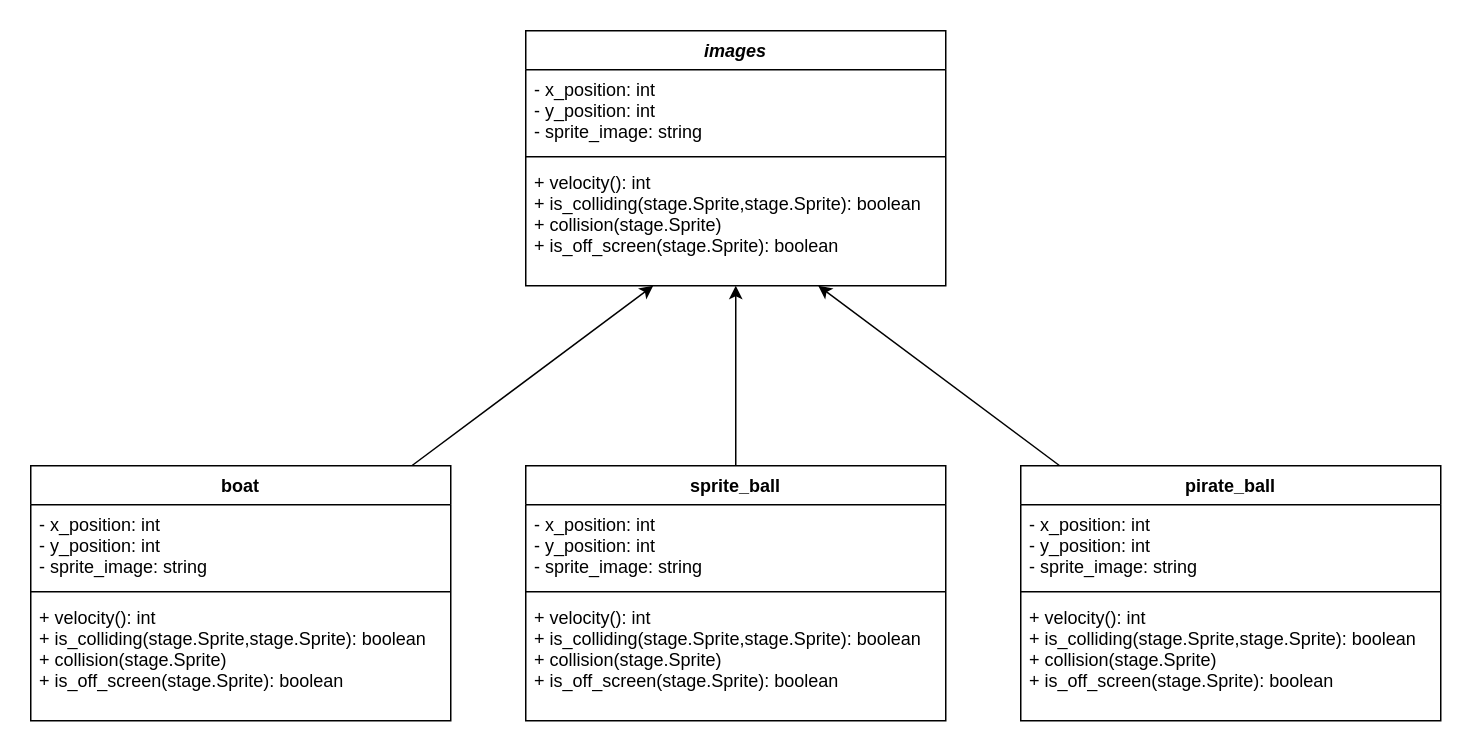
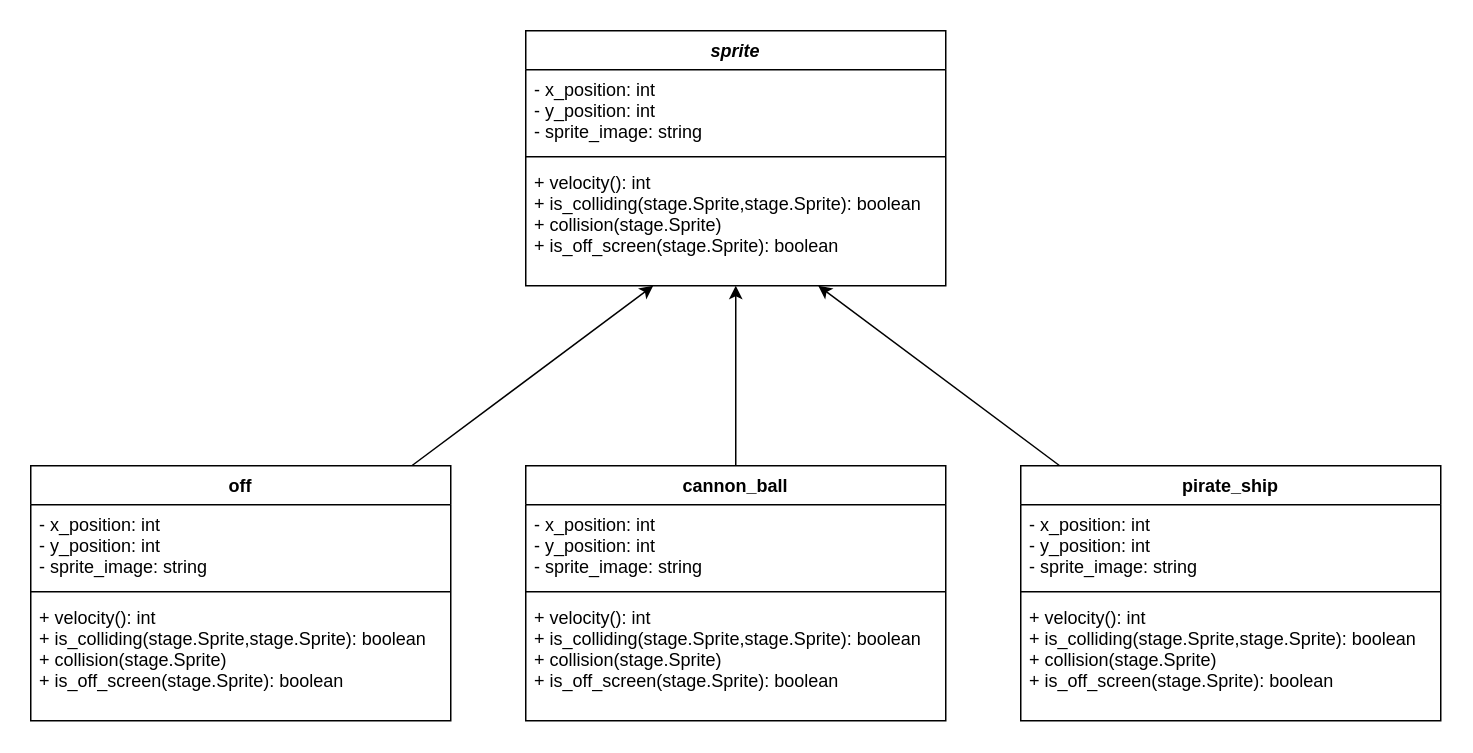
(735, 51) -> (735, 51)
(240, 486) -> (240, 486)
(735, 486) -> (735, 486)
(1230, 486) -> (1230, 486)
